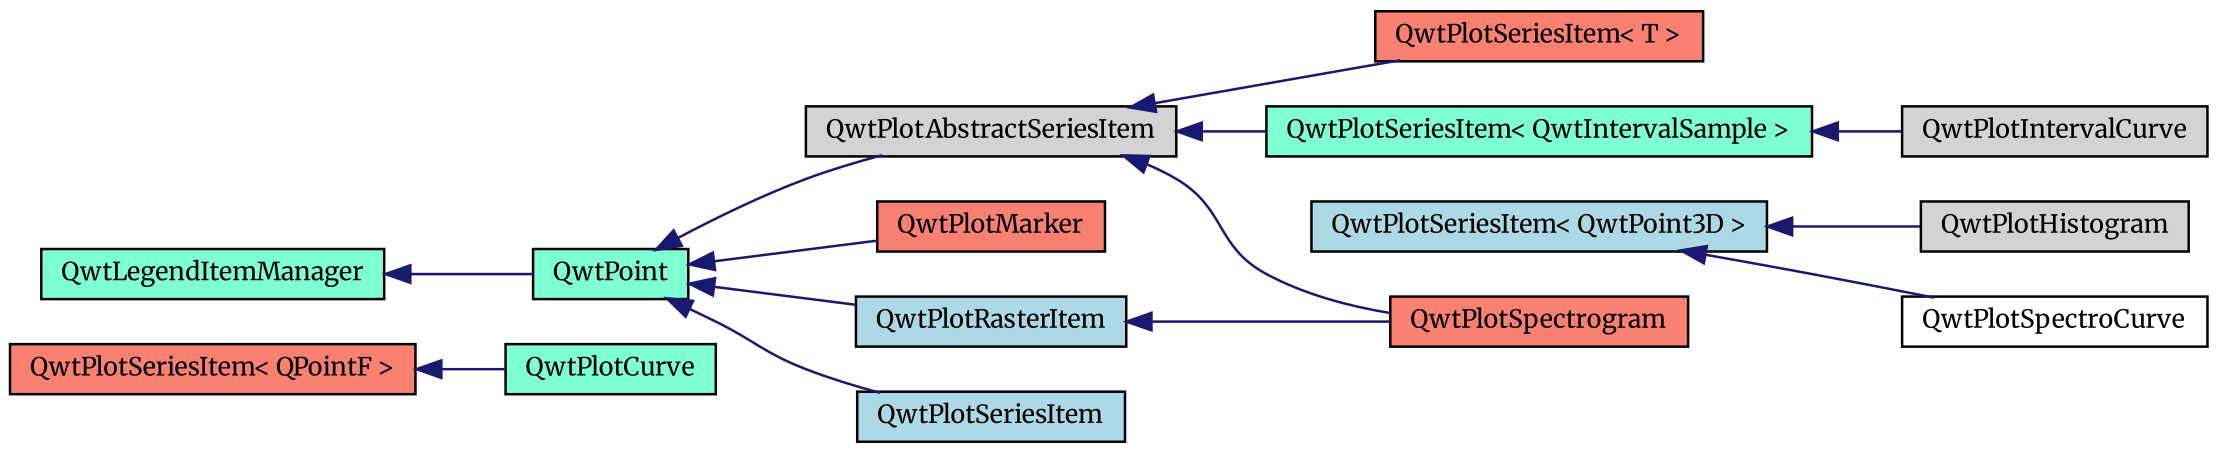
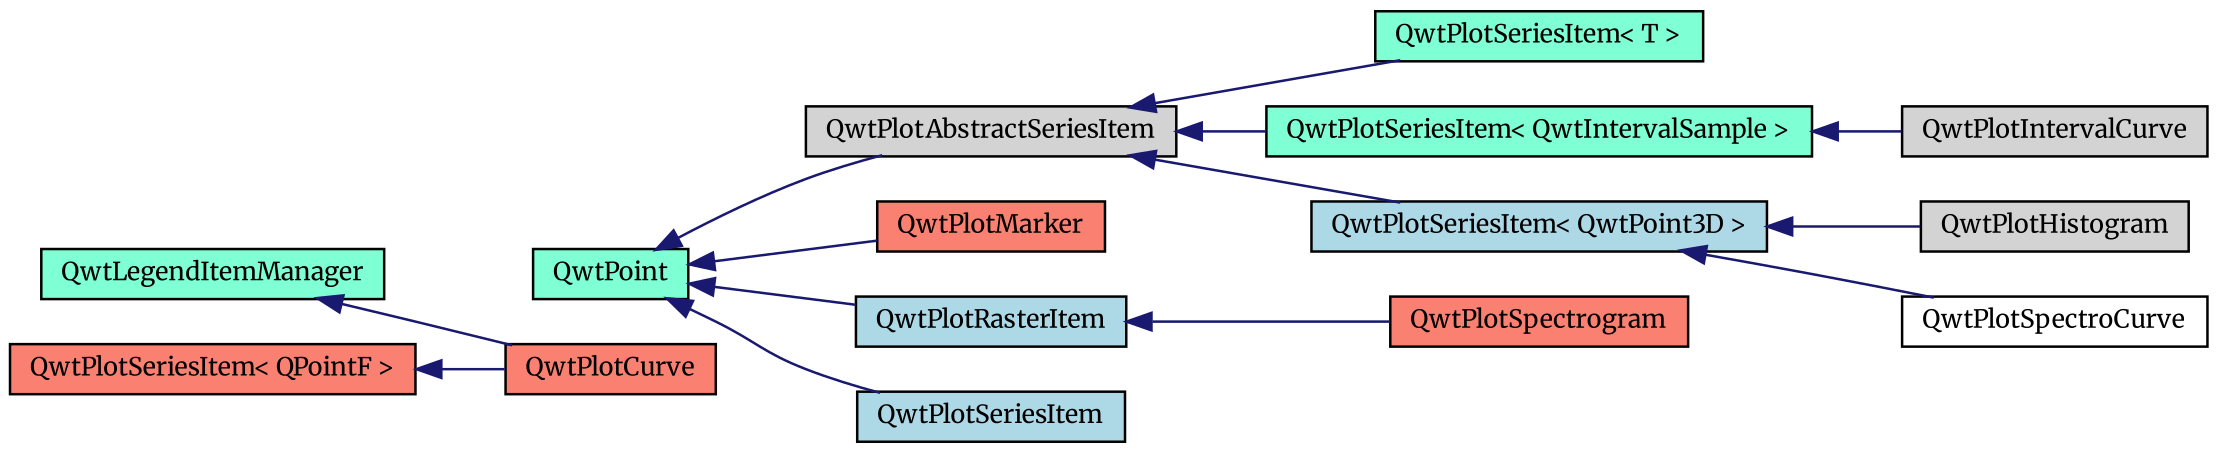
(1539, 36) -> (1539, 36)
(1252, 264) -> (1278, 181)
(472, 274) -> (427, 324)
(611, 369) -> (611, 369)
